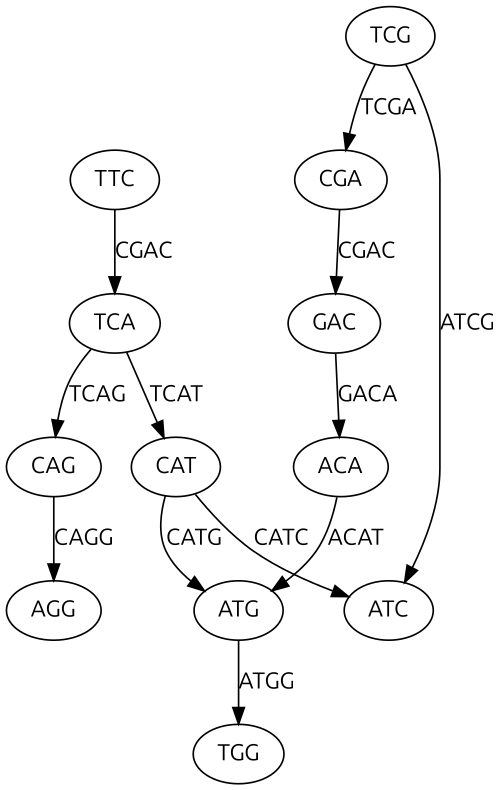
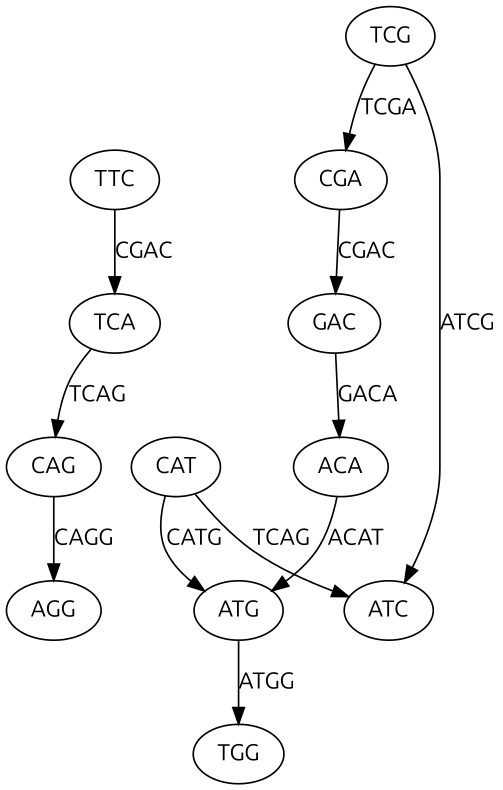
(142, 387) -> none
(281, 539) -> (281, 539)
